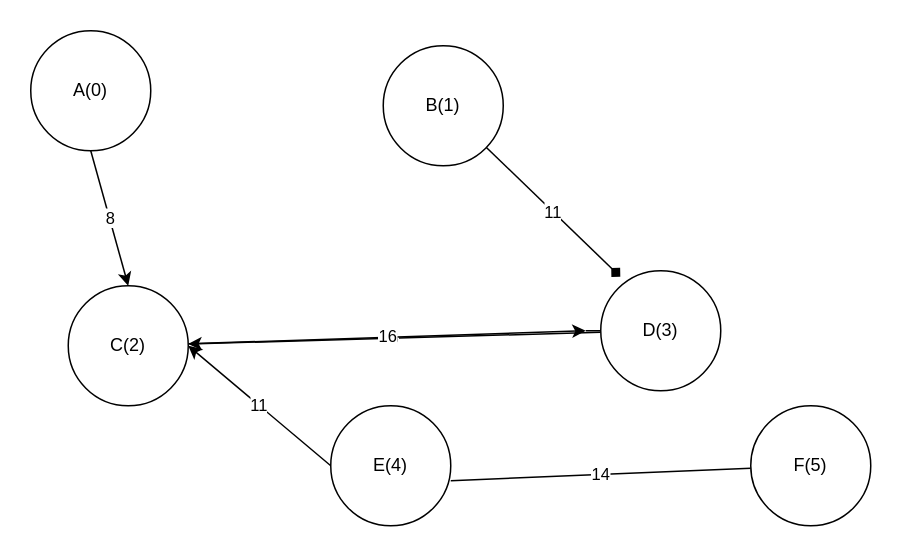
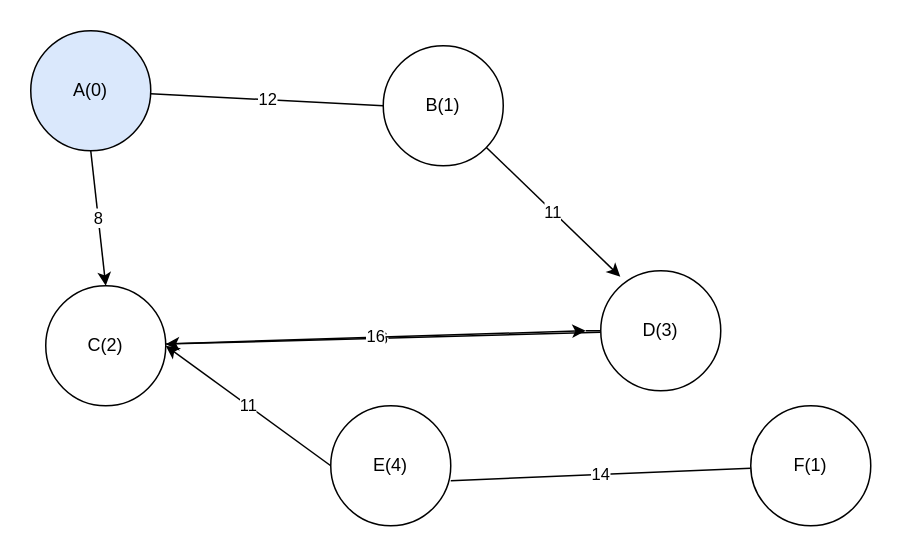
(91, 91) -> (91, 91)
none -> (267, 100)
(611, 268) -> (612, 269)
(128, 346) -> (106, 346)
(811, 466) -> (811, 466)
